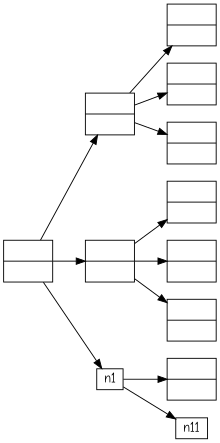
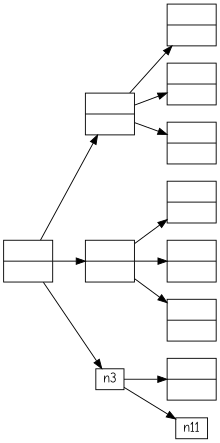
(110, 379) -> (110, 379)
